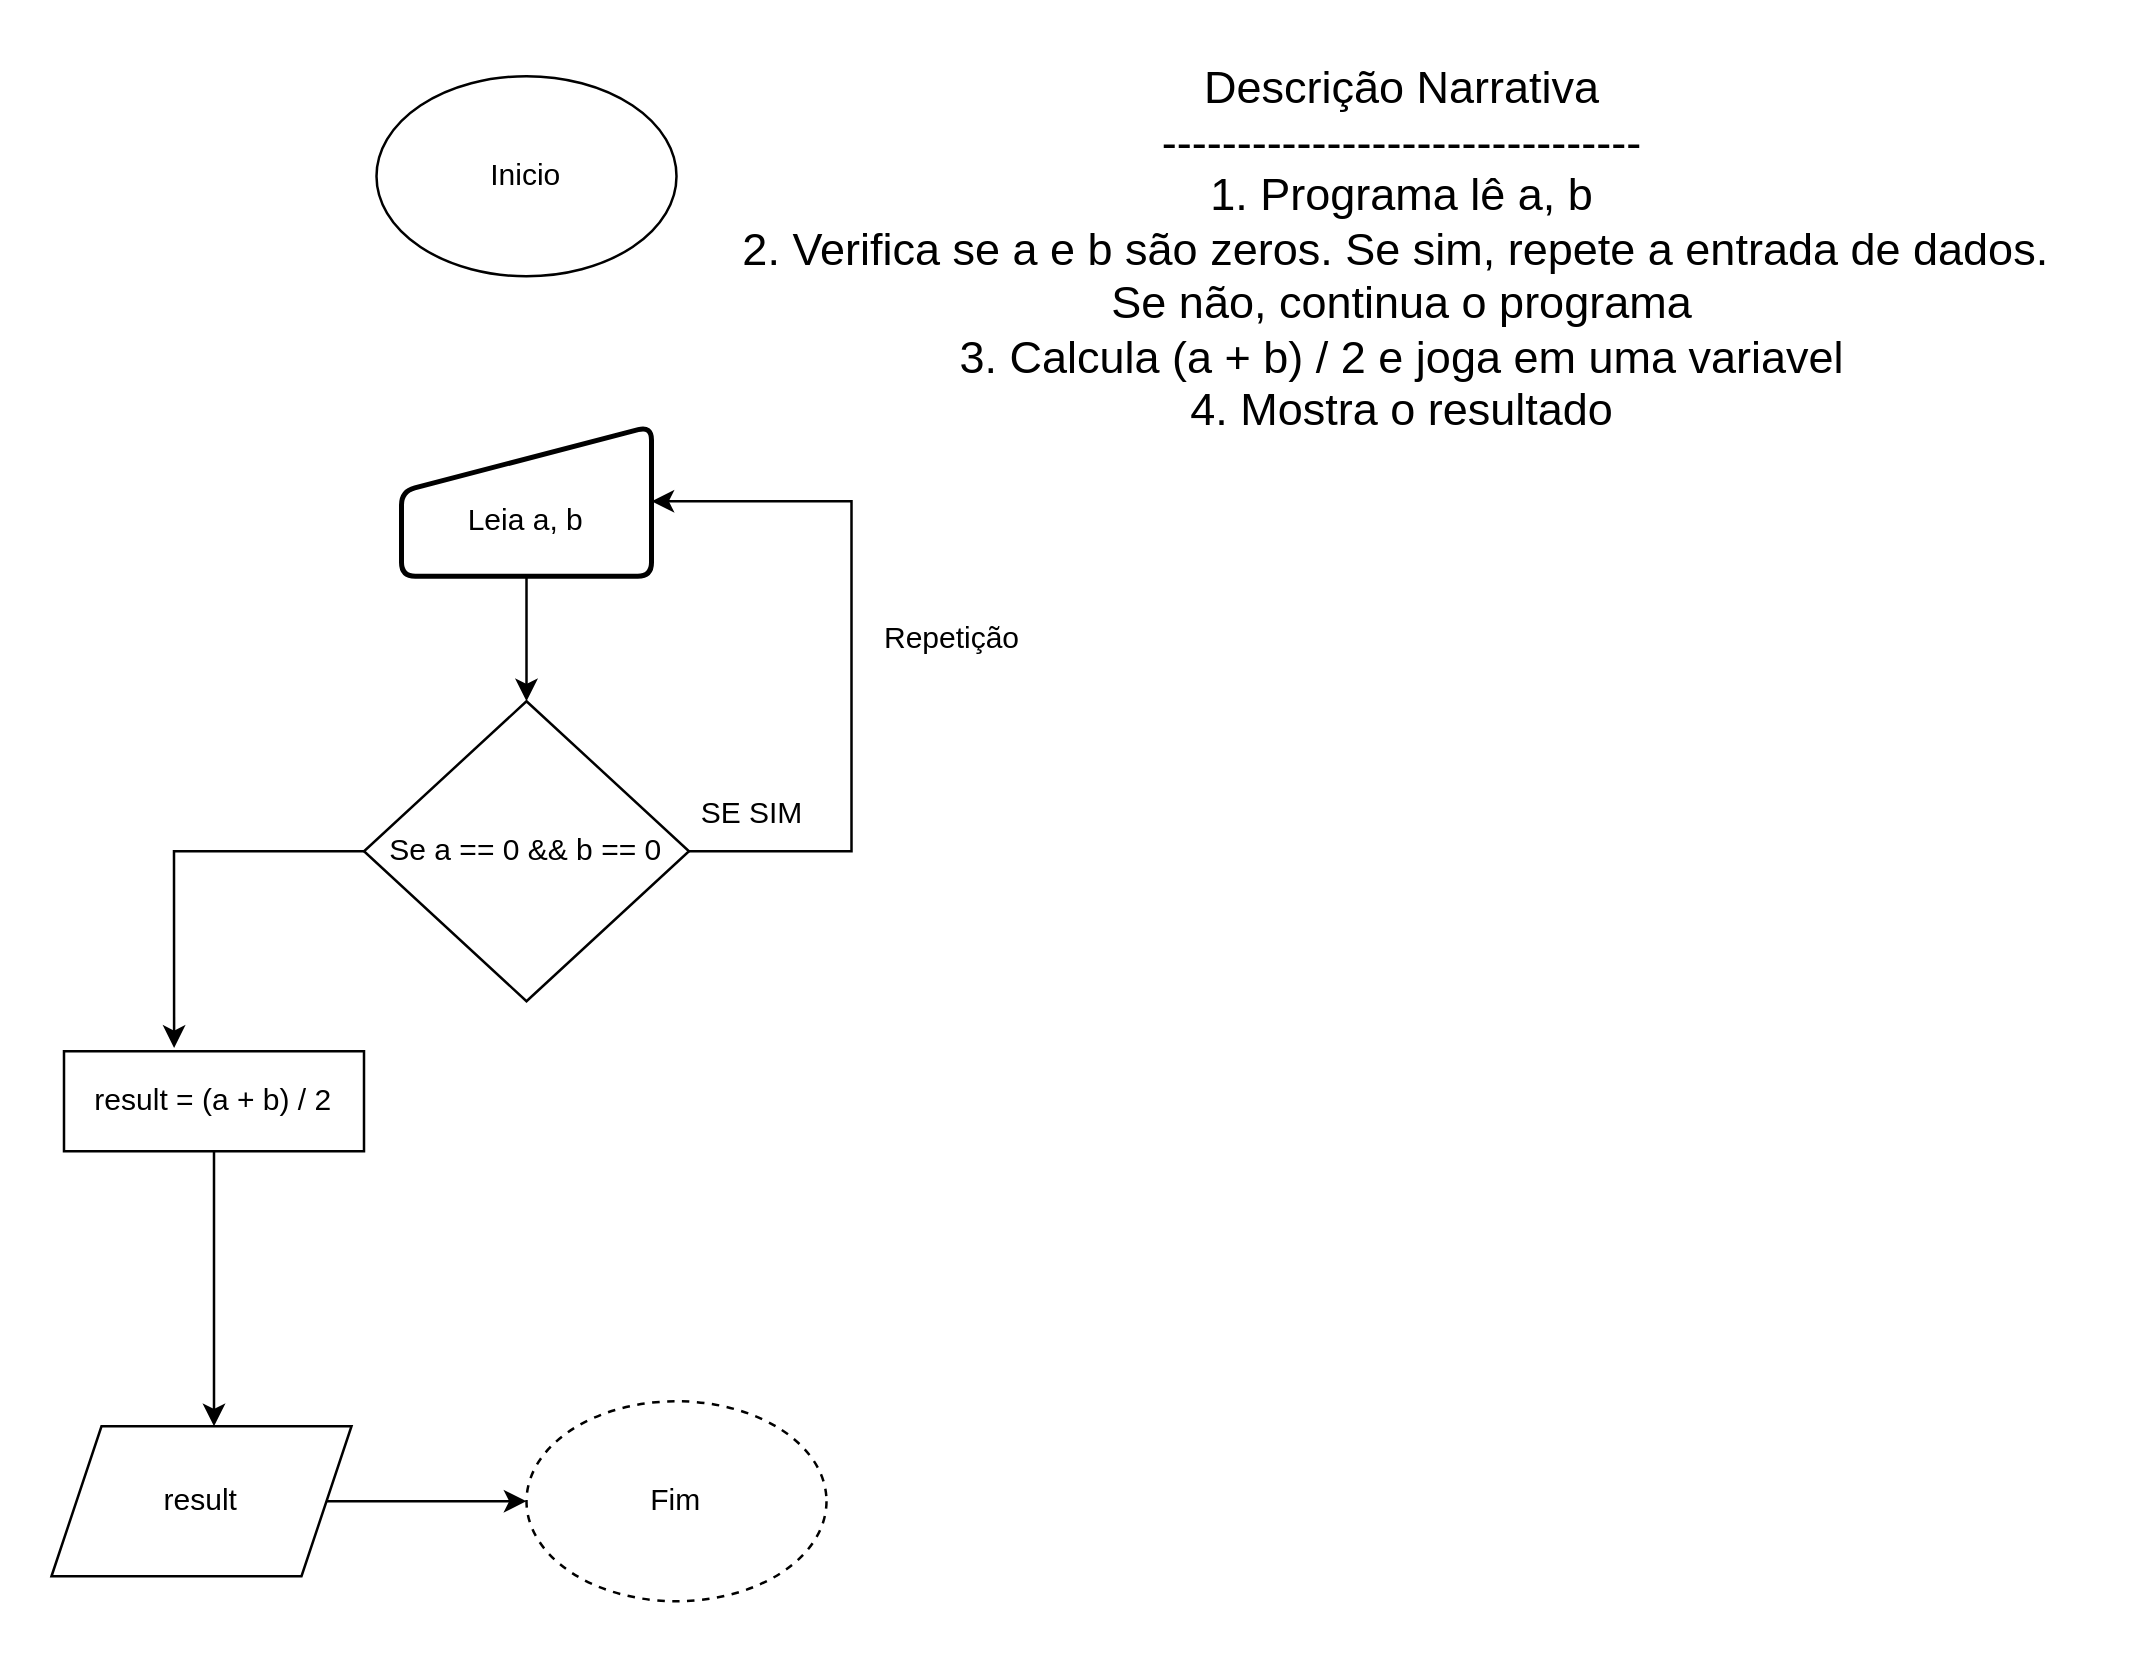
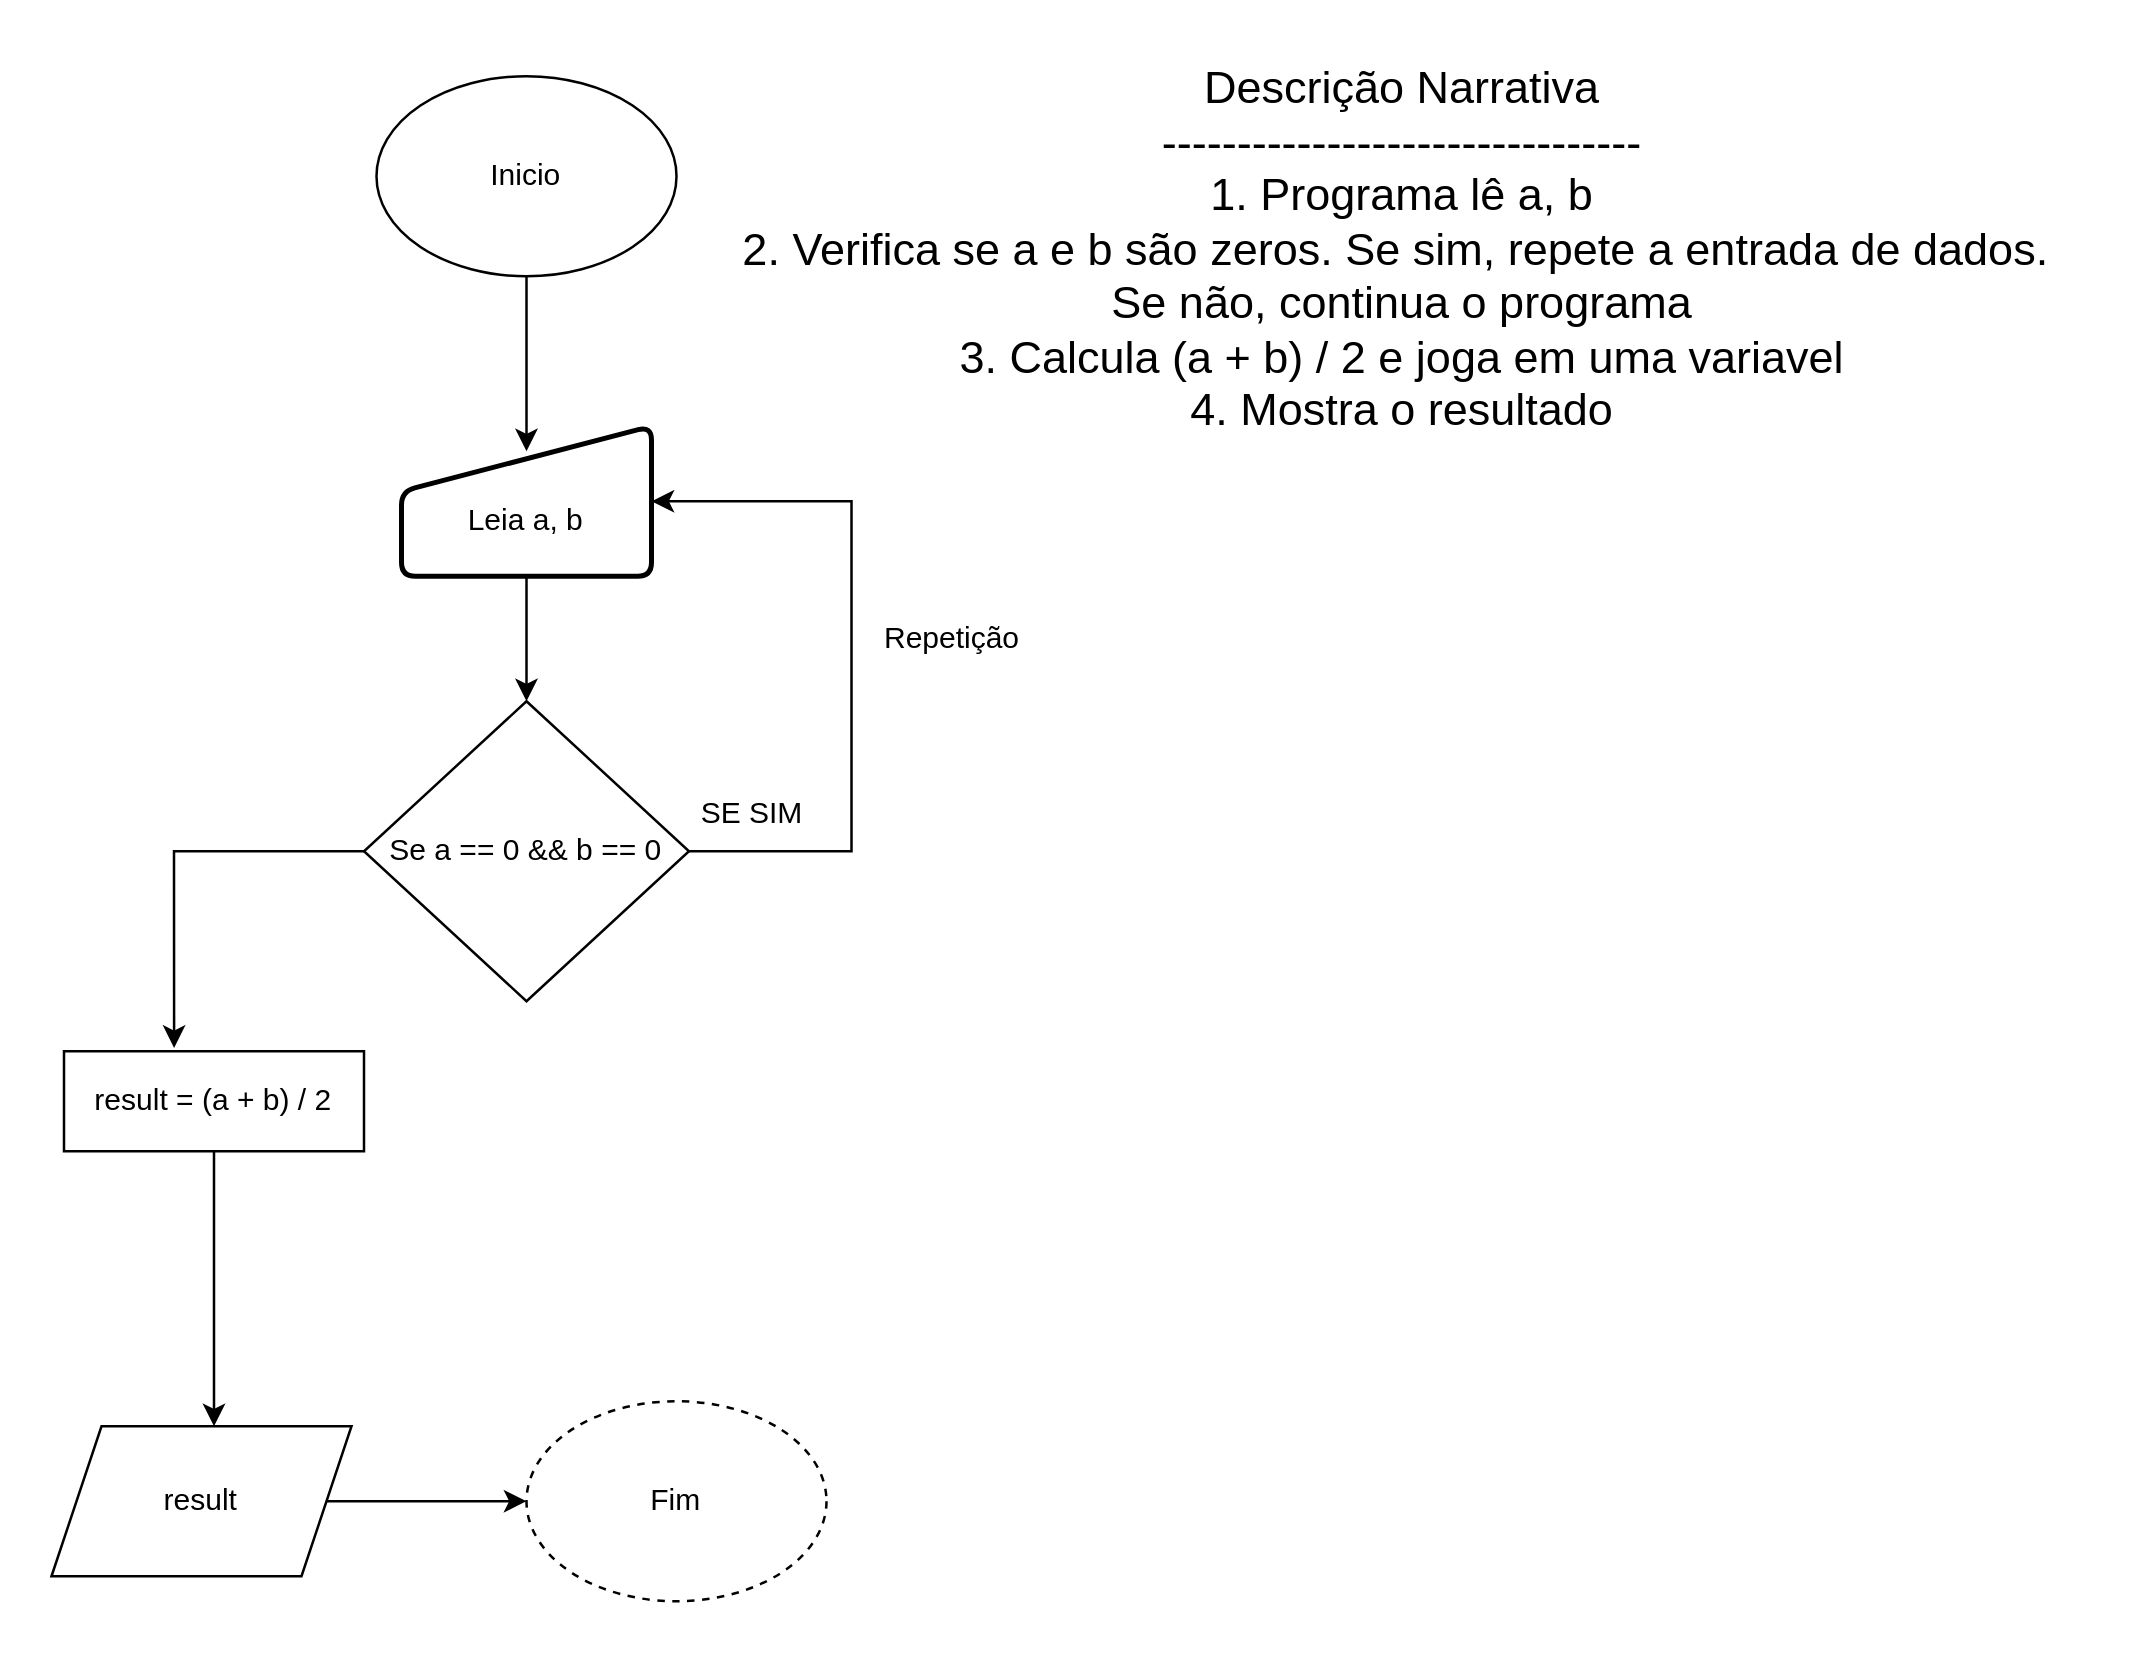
none -> (526, 355)
